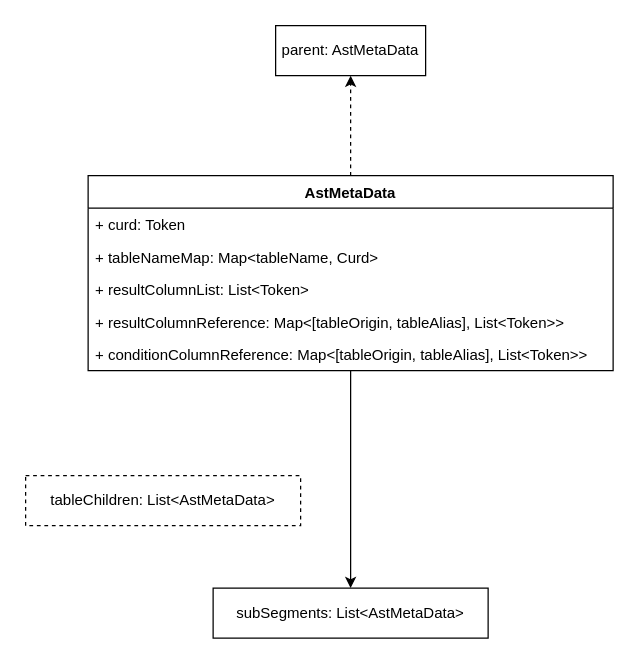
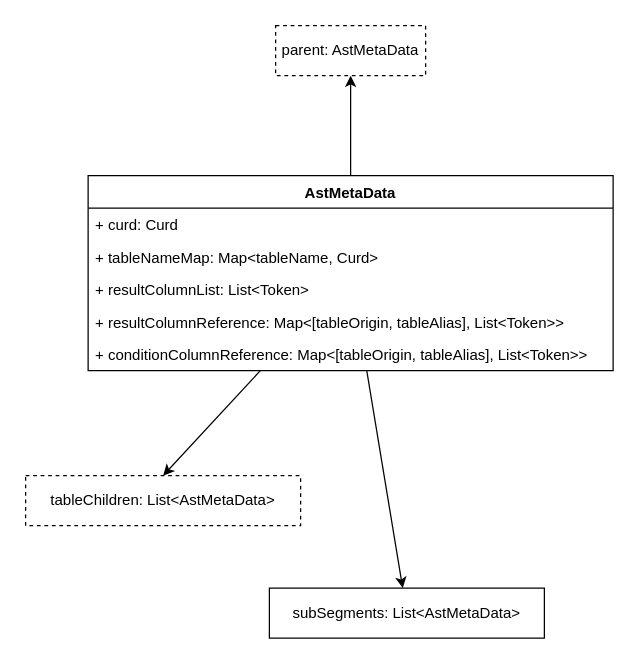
(351, 51) -> (351, 51)
(351, 129) -> (351, 129)
(144, 225) -> (140, 225)
none -> (213, 421)
(351, 613) -> (407, 613)
